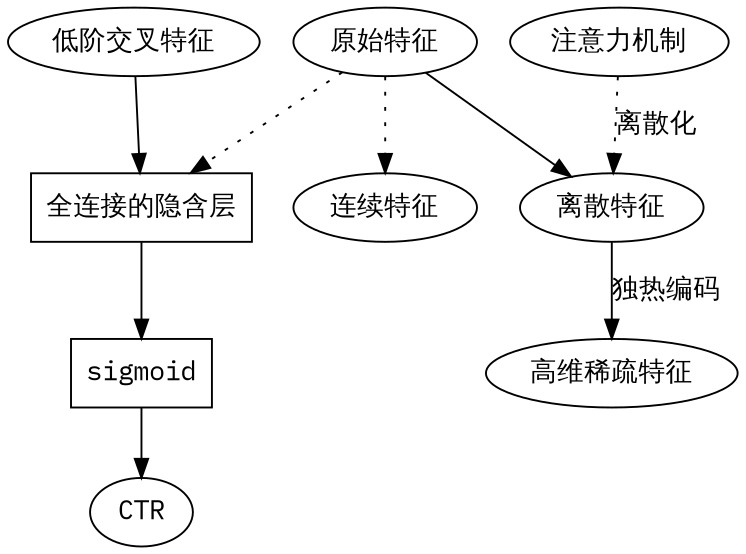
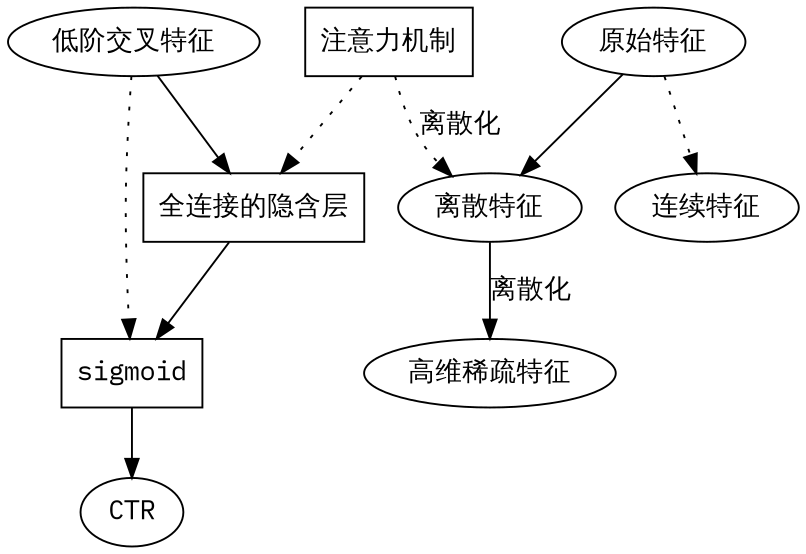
(619, 42) -> (389, 42)
(275, 117) -> (328, 117)
none -> (126, 198)
(667, 290) -> (531, 290)
